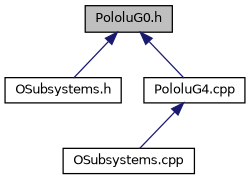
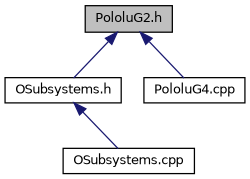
(129, 19) -> (129, 19)
(157, 130) -> (101, 130)
